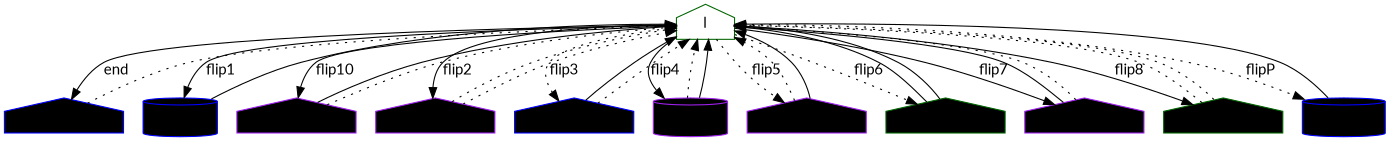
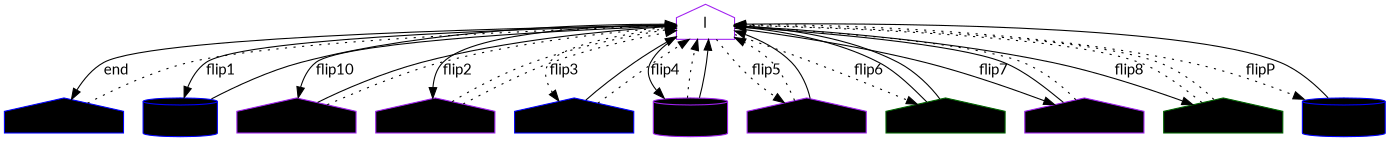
(705, 24) -> (705, 24)
